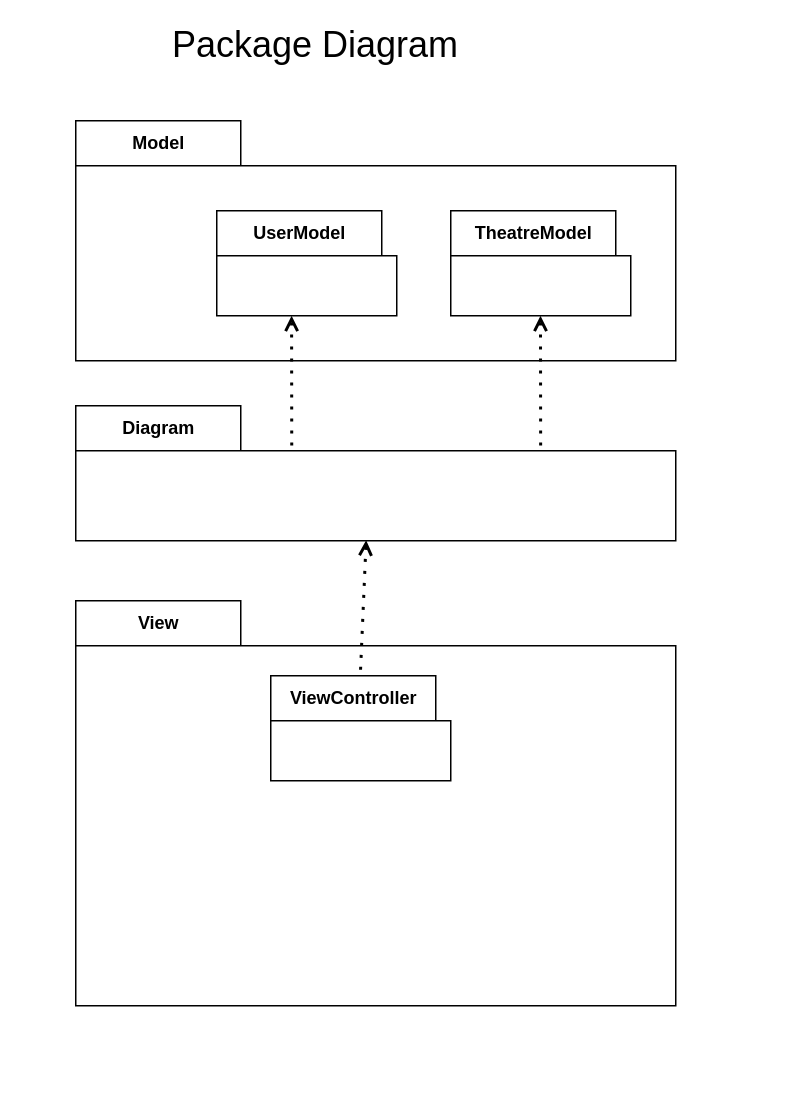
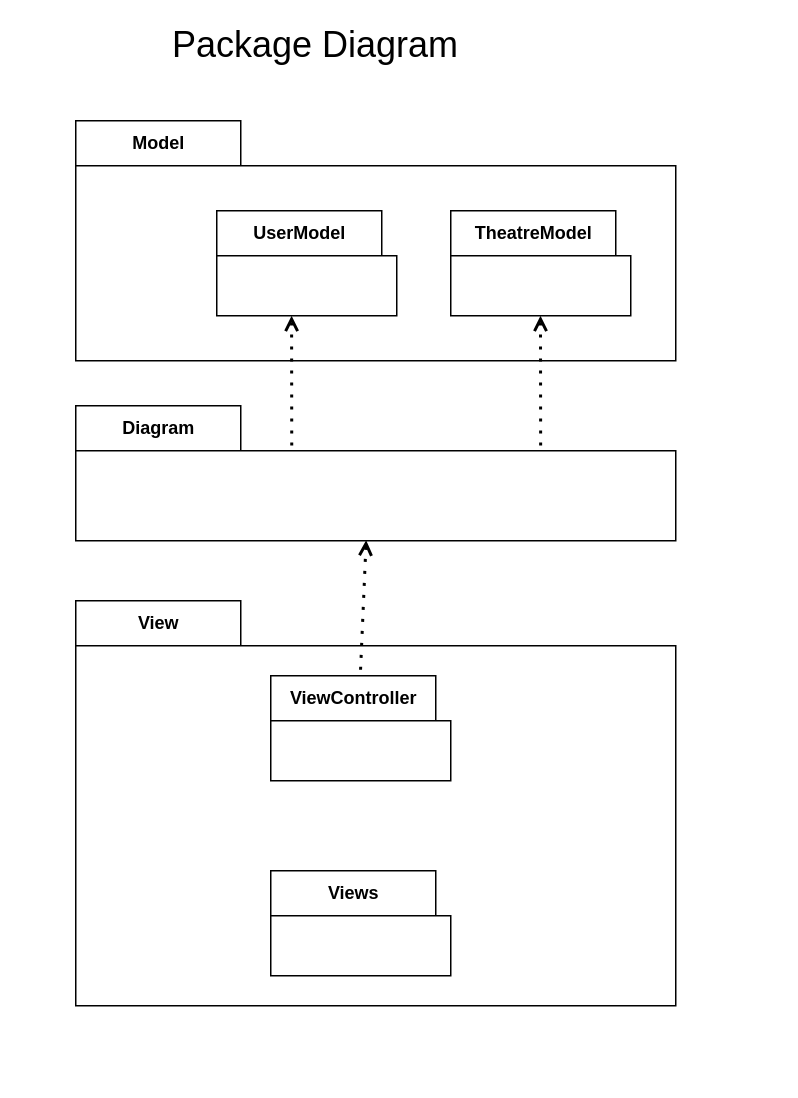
none -> (361, 923)
